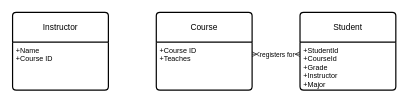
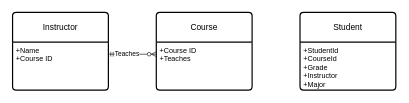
none -> (132, 54)
(276, 54) -> none
